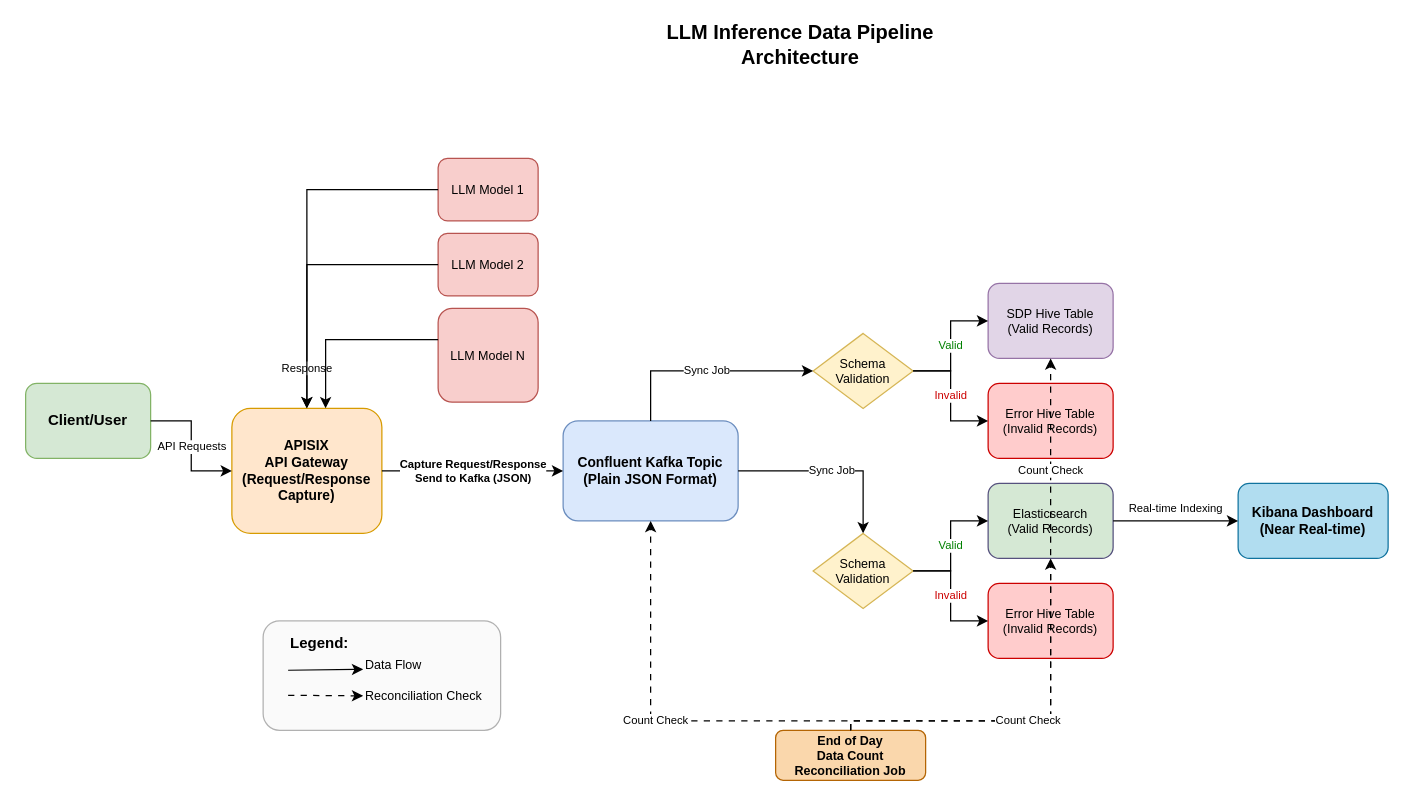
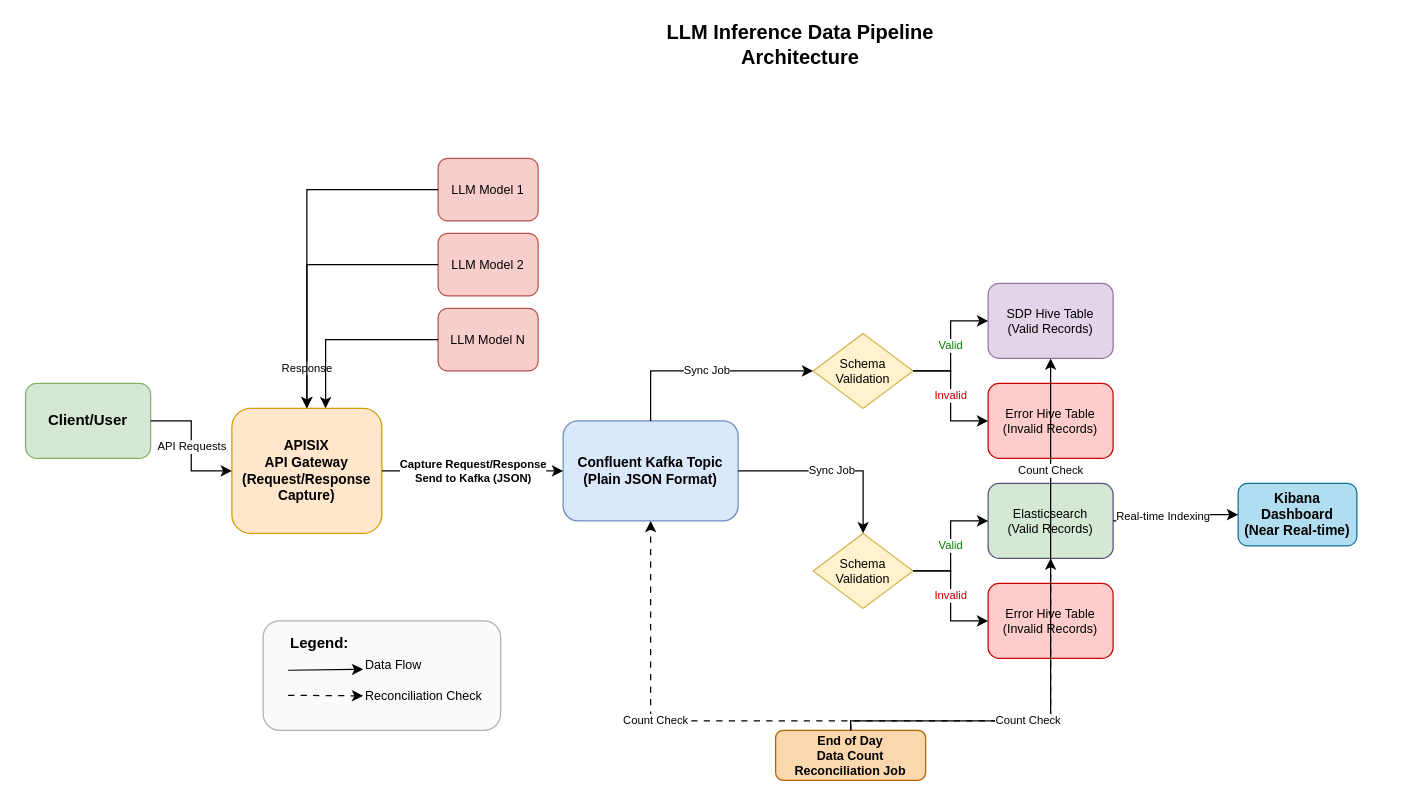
(488, 355) -> (488, 339)
(1051, 416) -> (1051, 416)
(1313, 521) -> (1298, 514)
